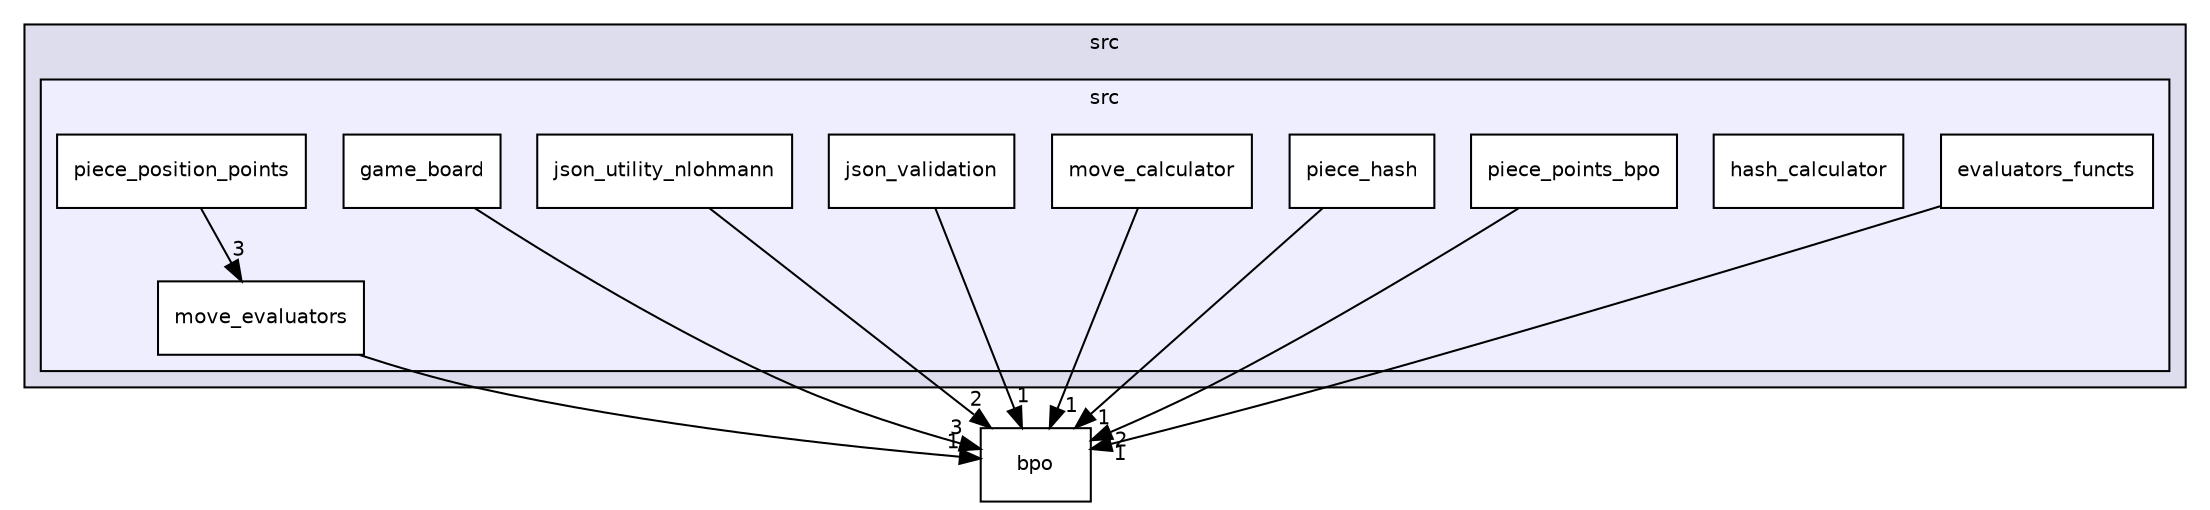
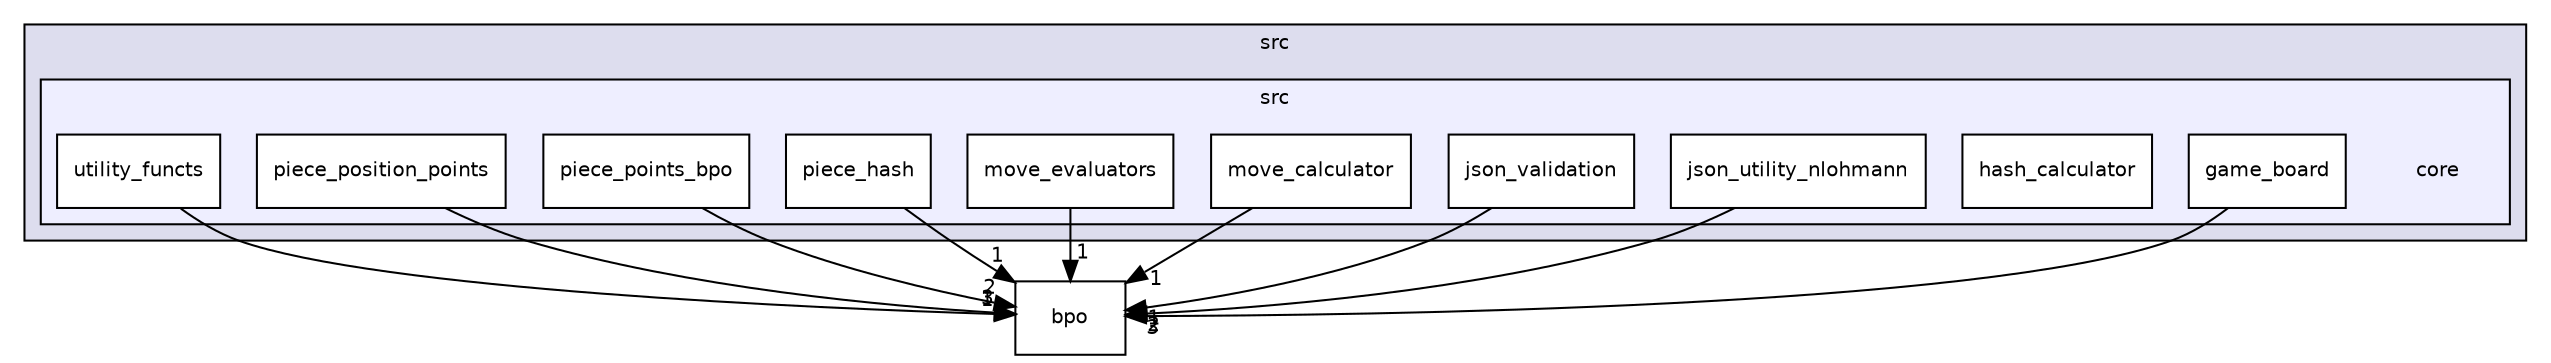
(2047, 171) -> (139, 171)
none -> (2439, 171)
(216, 236) -> (715, 282)
